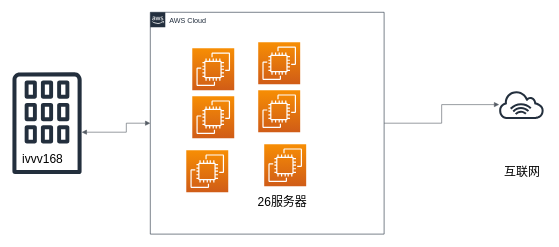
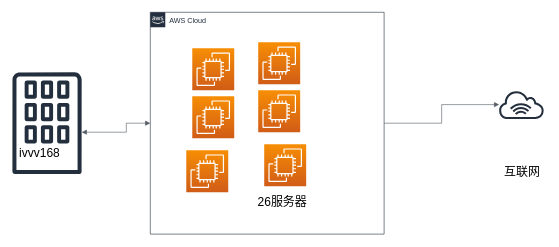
(42, 159) -> (39, 153)
